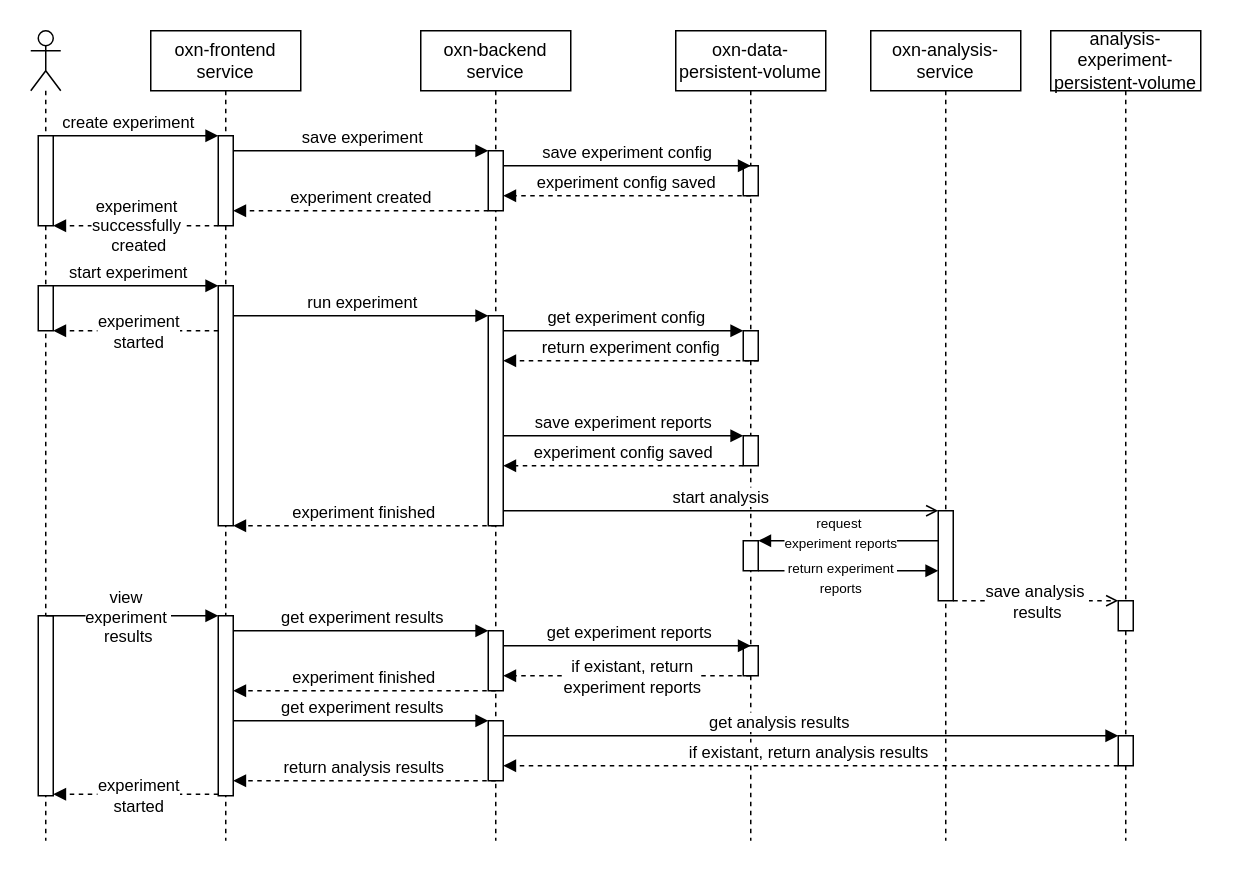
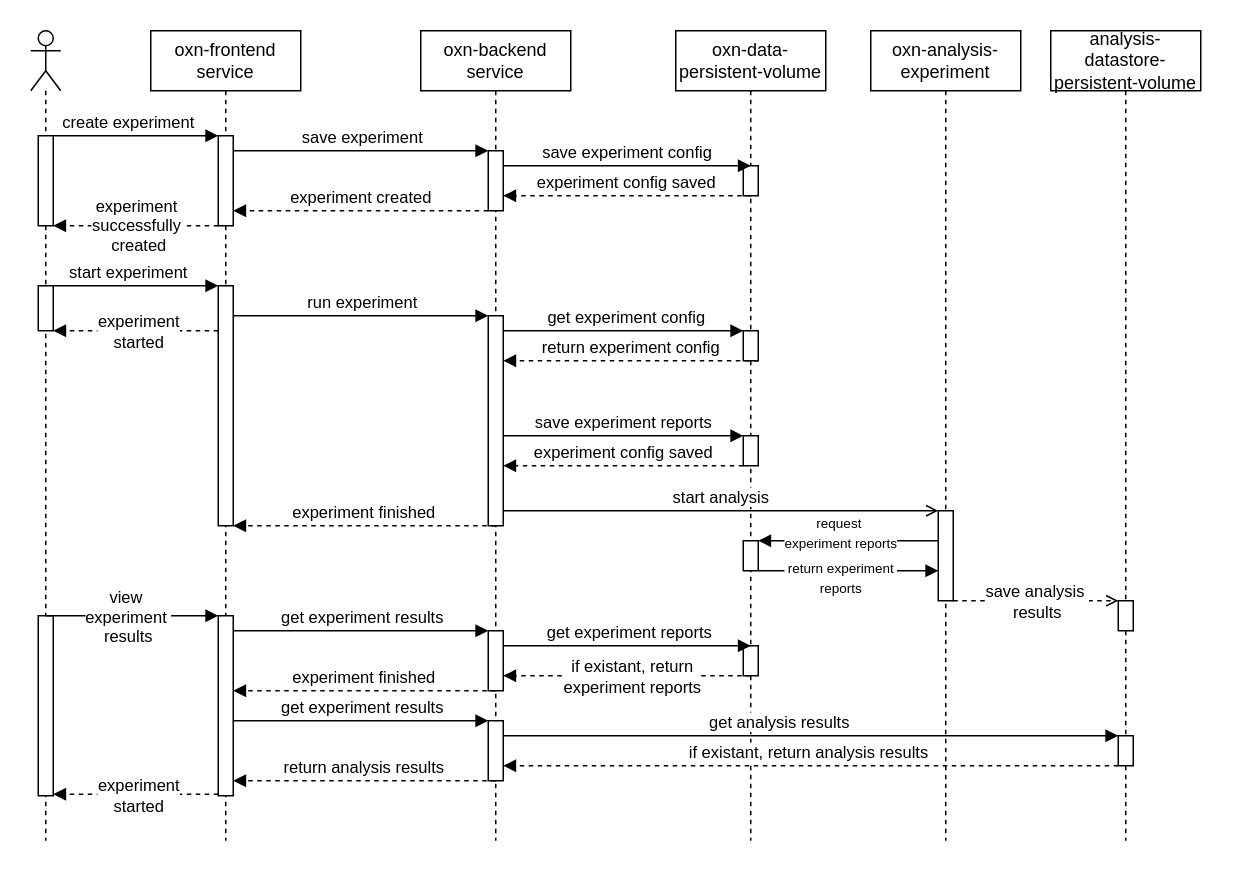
(946, 61) -> (946, 61)
(1126, 61) -> (1126, 61)
